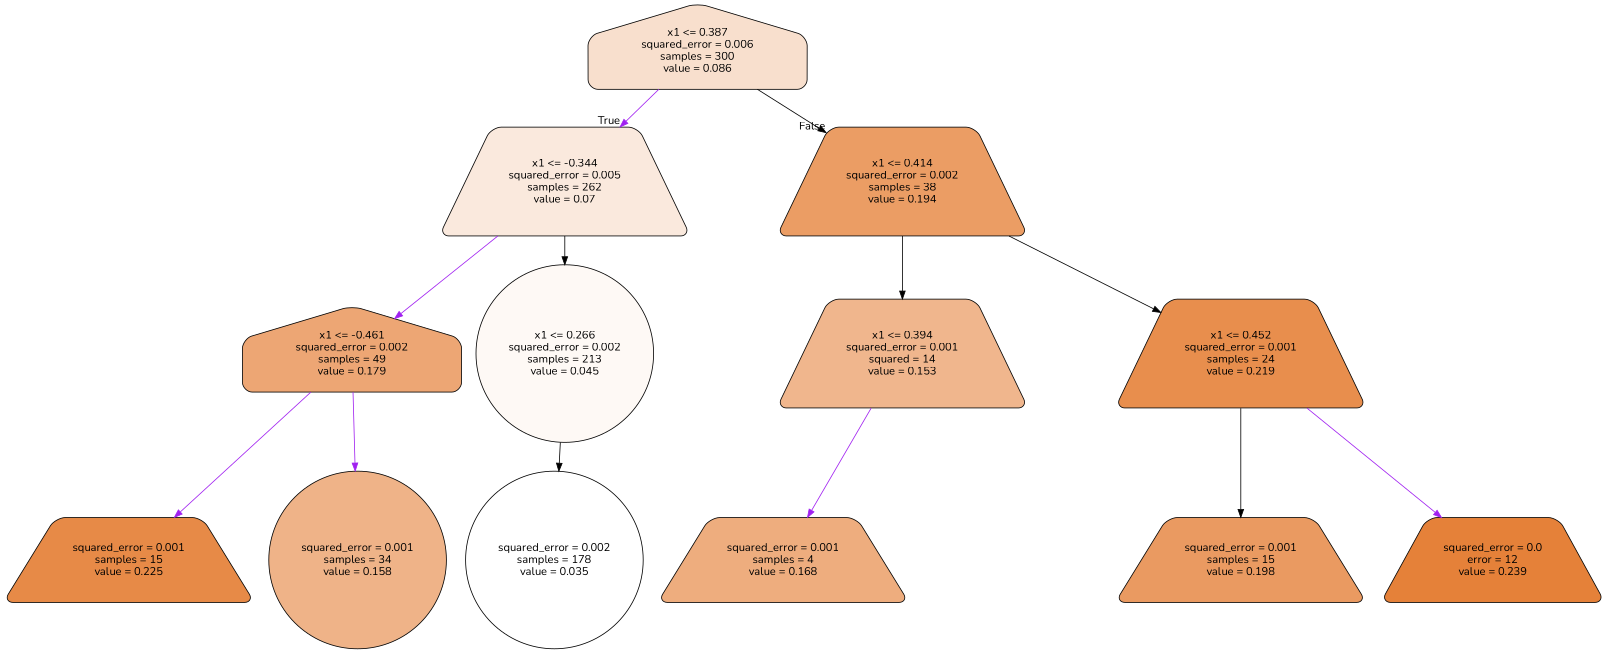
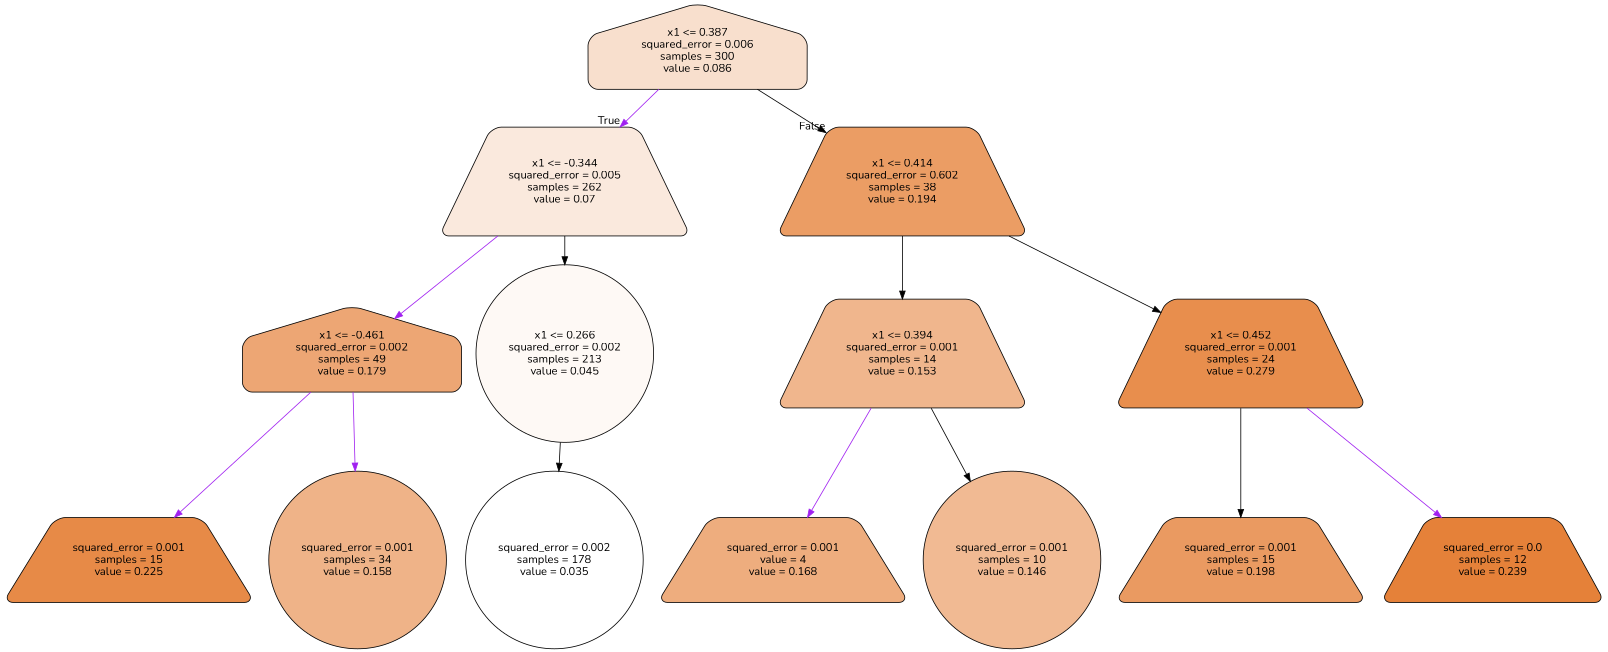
(902, 182) -> (902, 182)
(902, 354) -> (902, 354)
(1241, 354) -> (1241, 354)
(783, 560) -> (783, 560)
none -> (1012, 560)
(1493, 560) -> (1493, 560)
